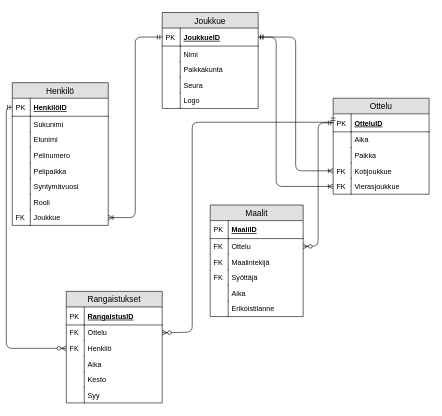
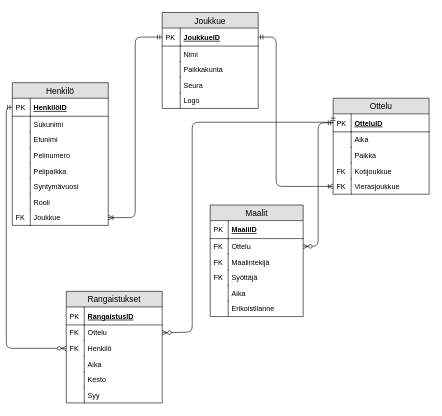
(296, 103) -> none
